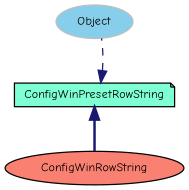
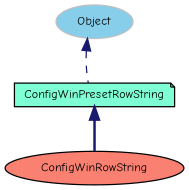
(103, 54) -> (86, 67)
